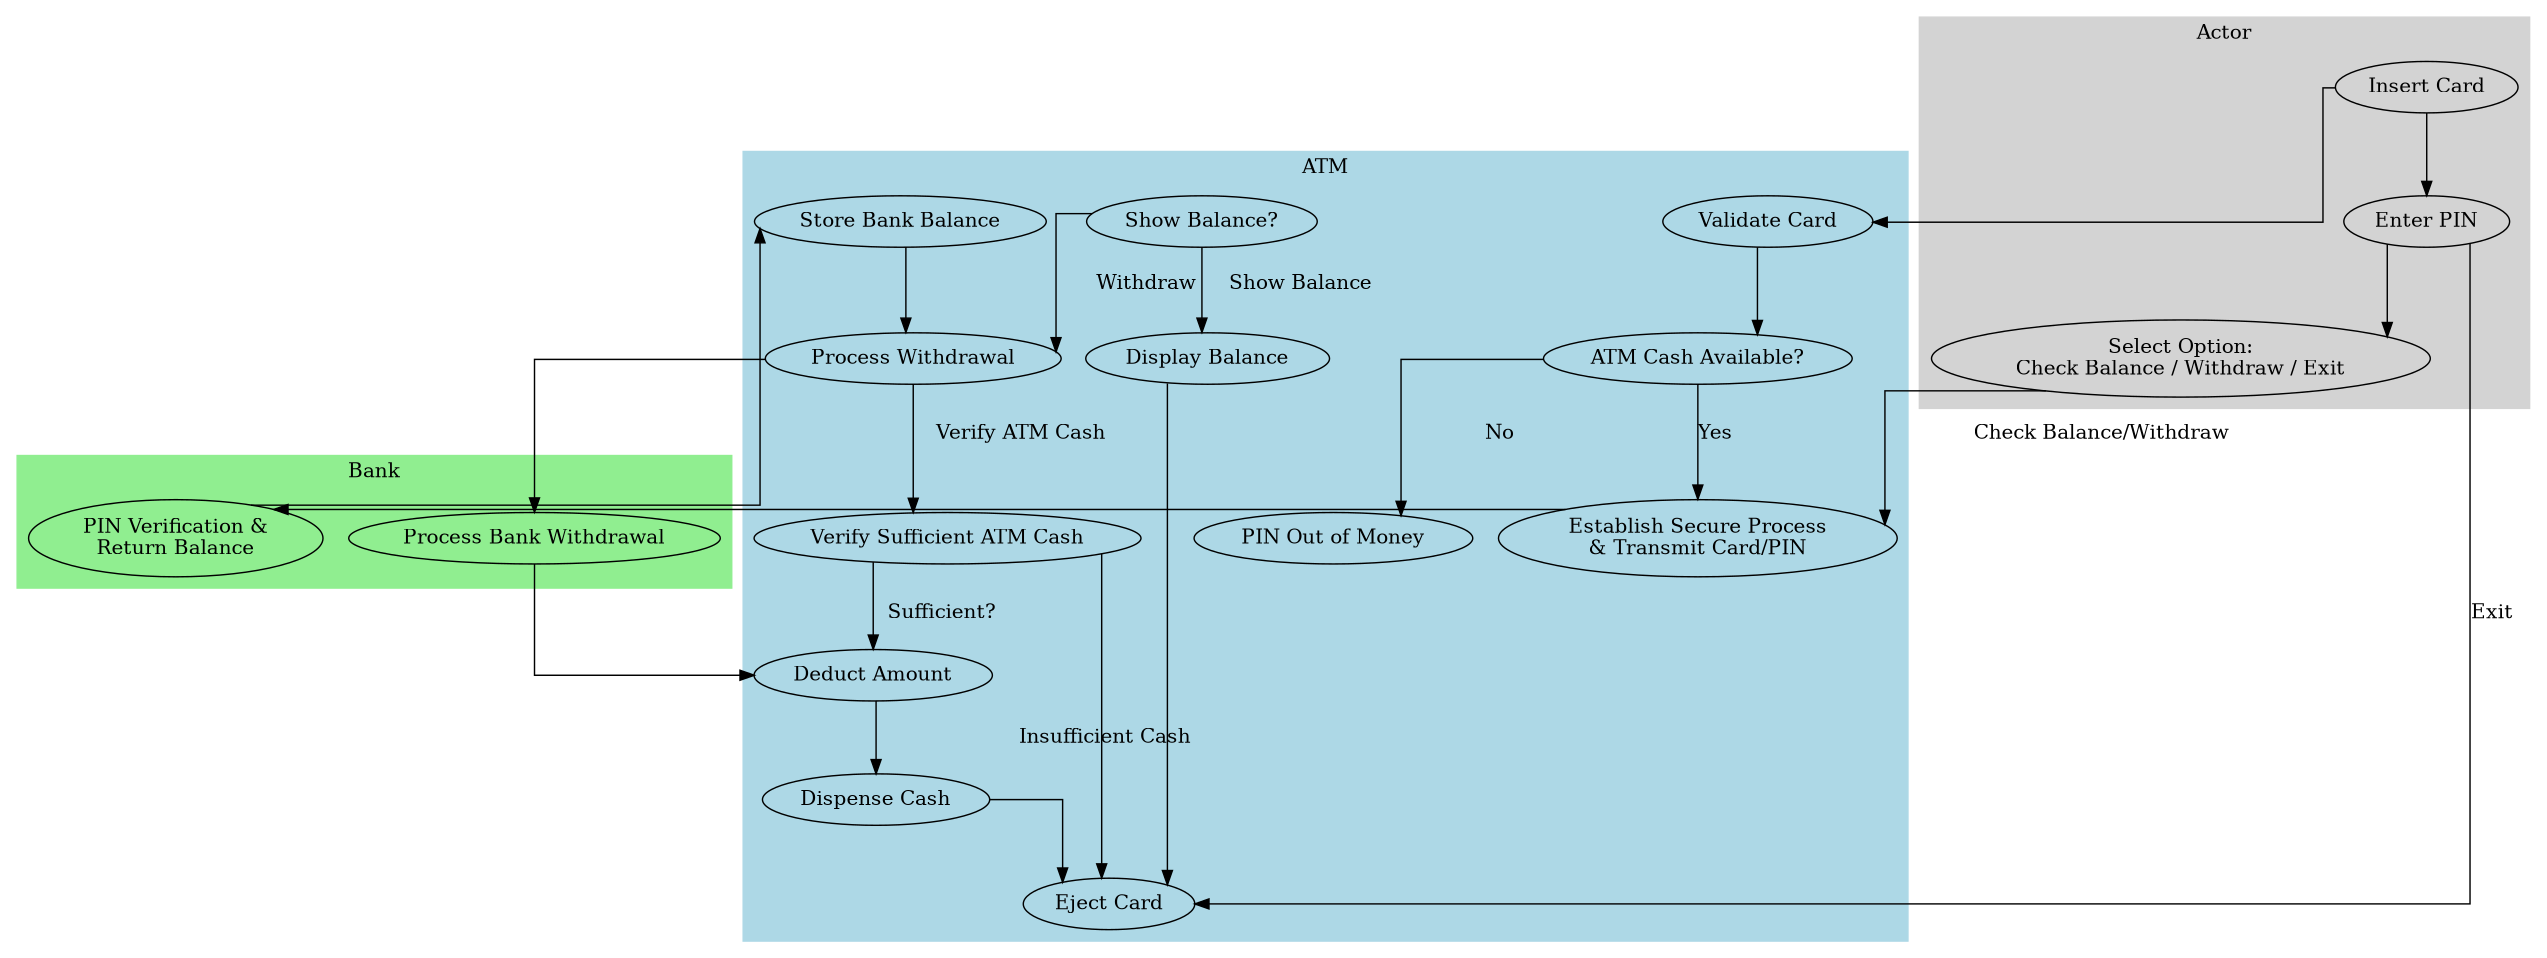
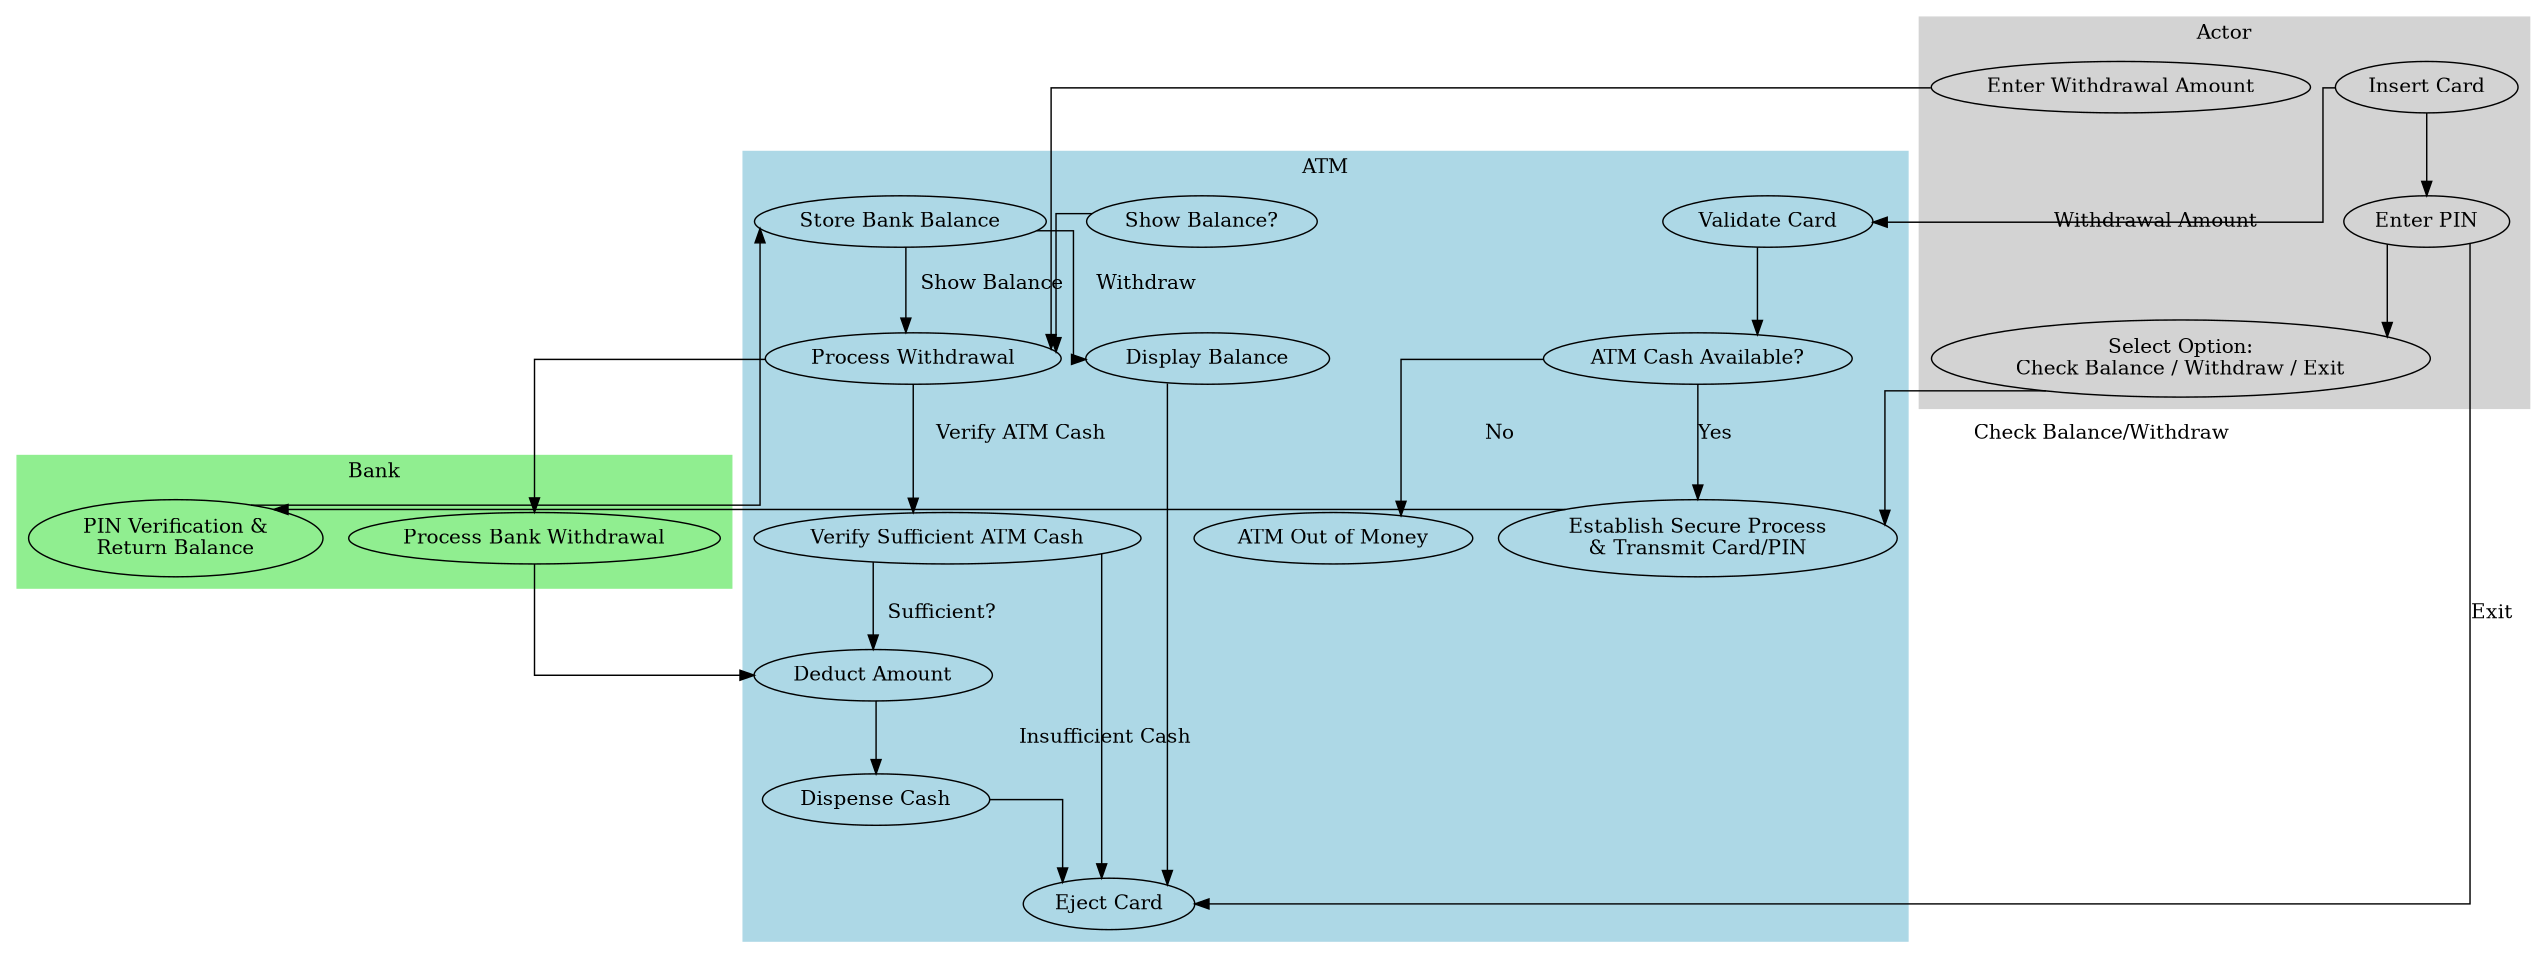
none -> (2121, 87)
(1202, 283) -> (1073, 277)
(1333, 538) -> (1333, 538)
